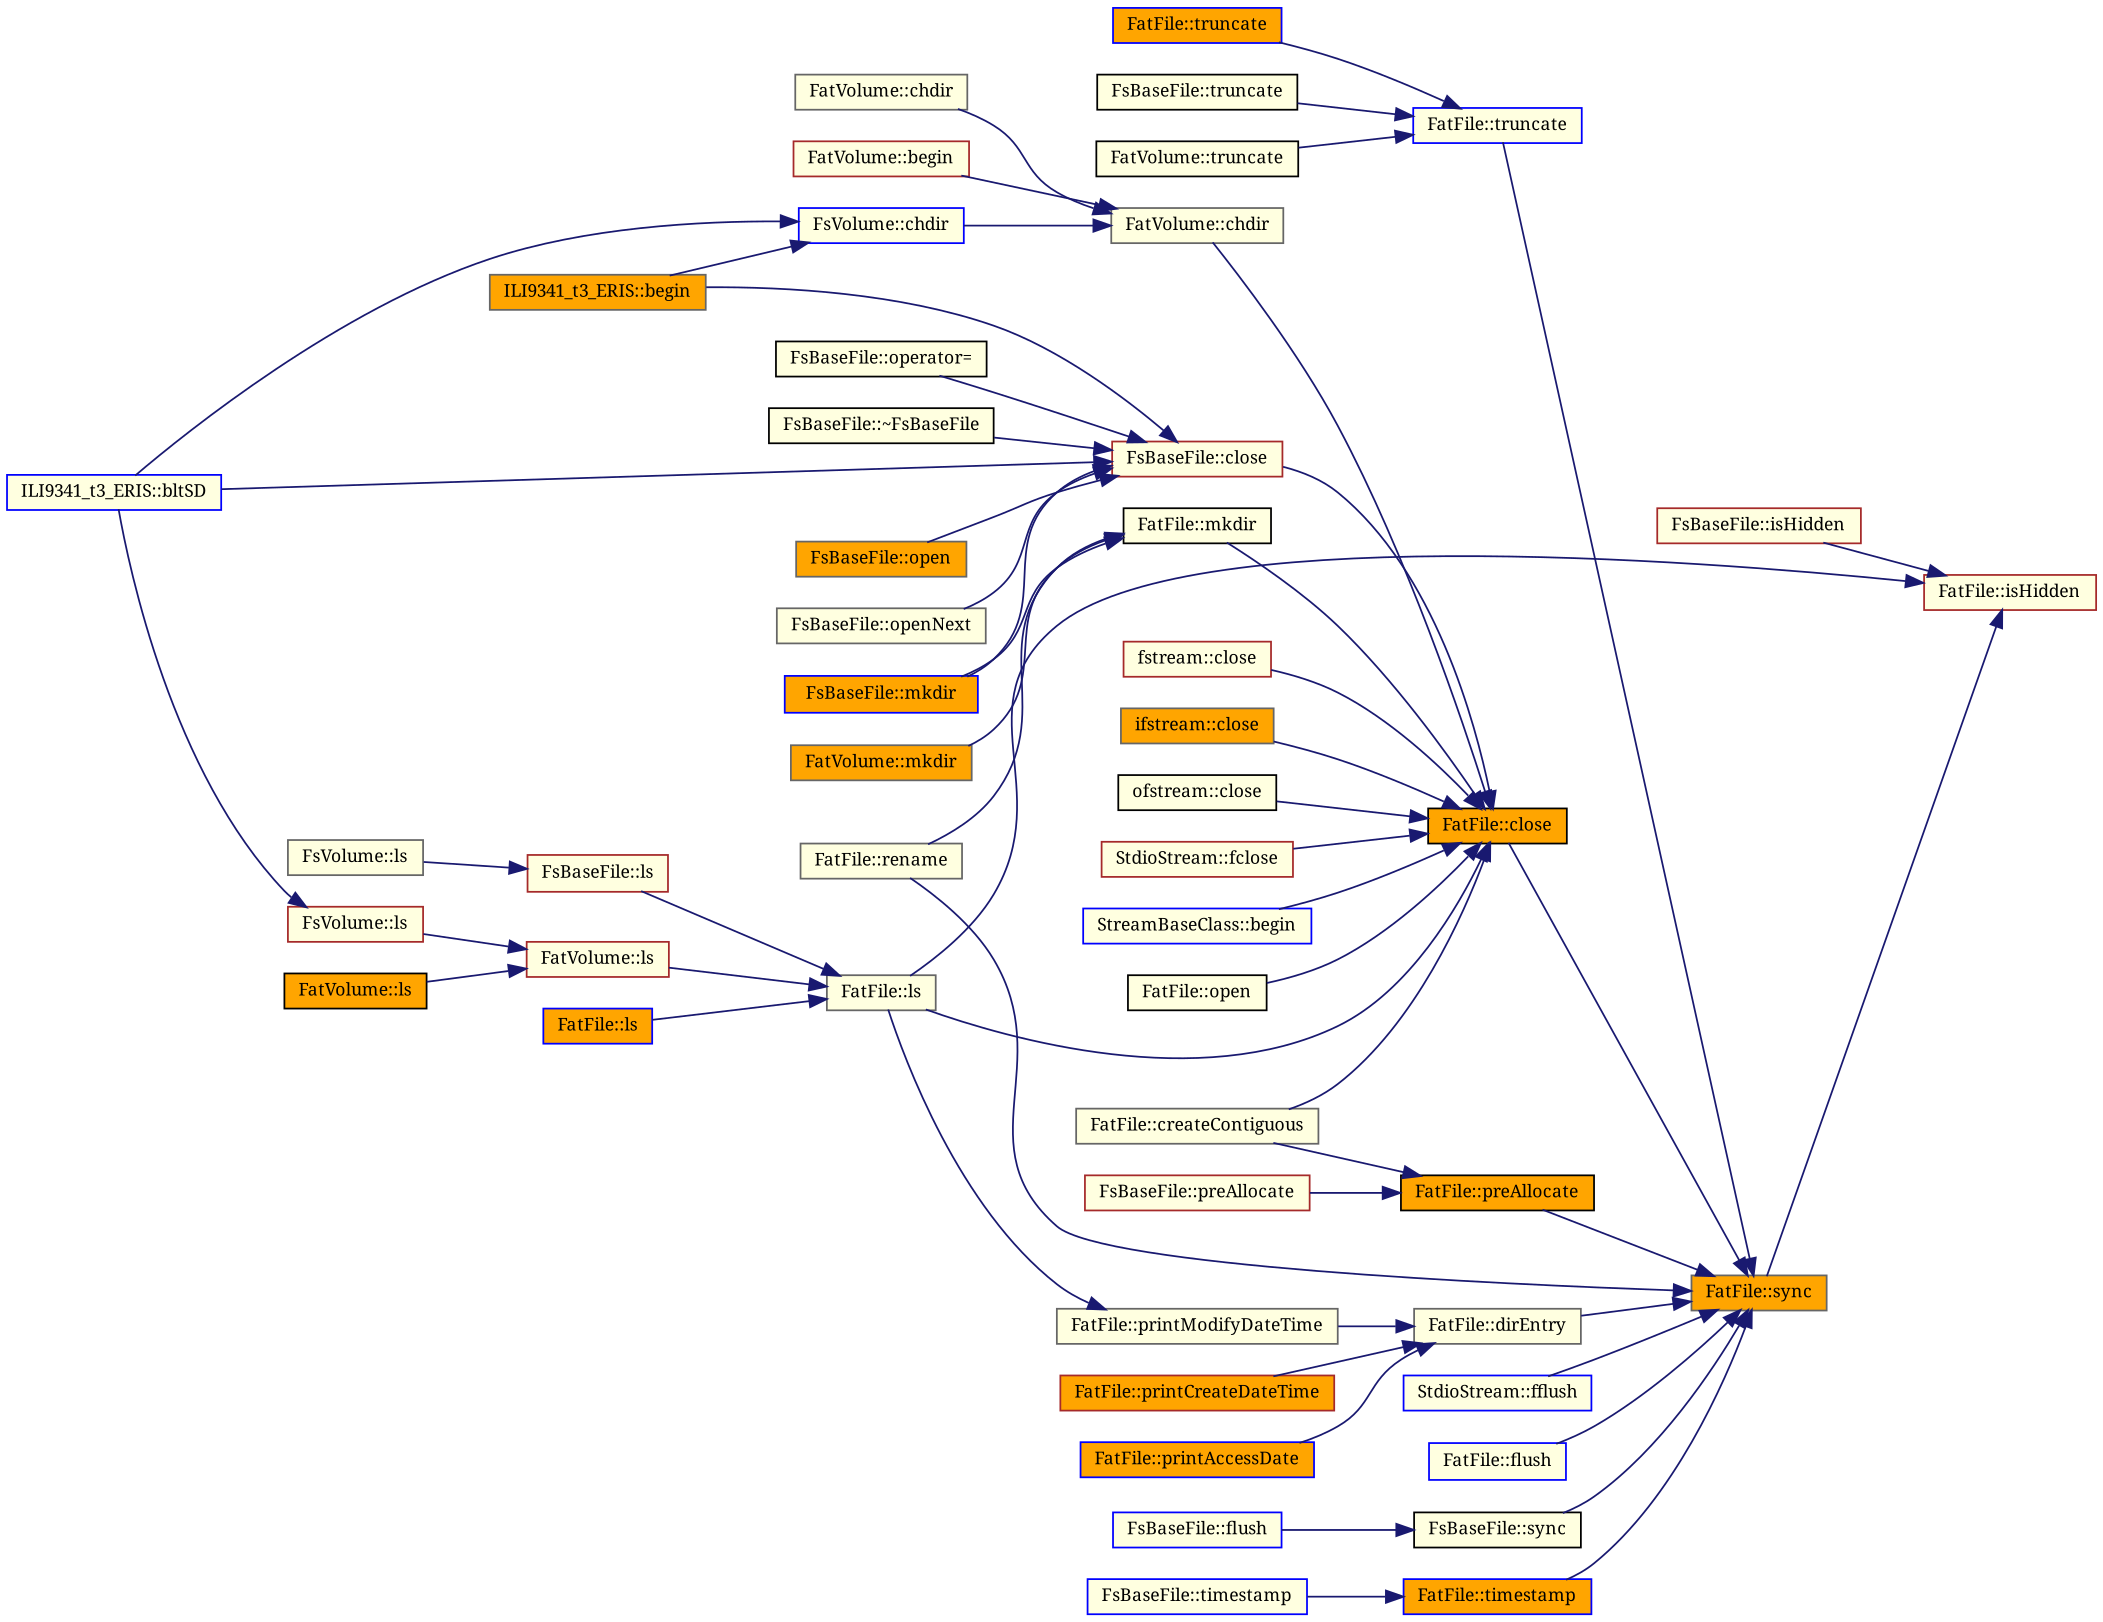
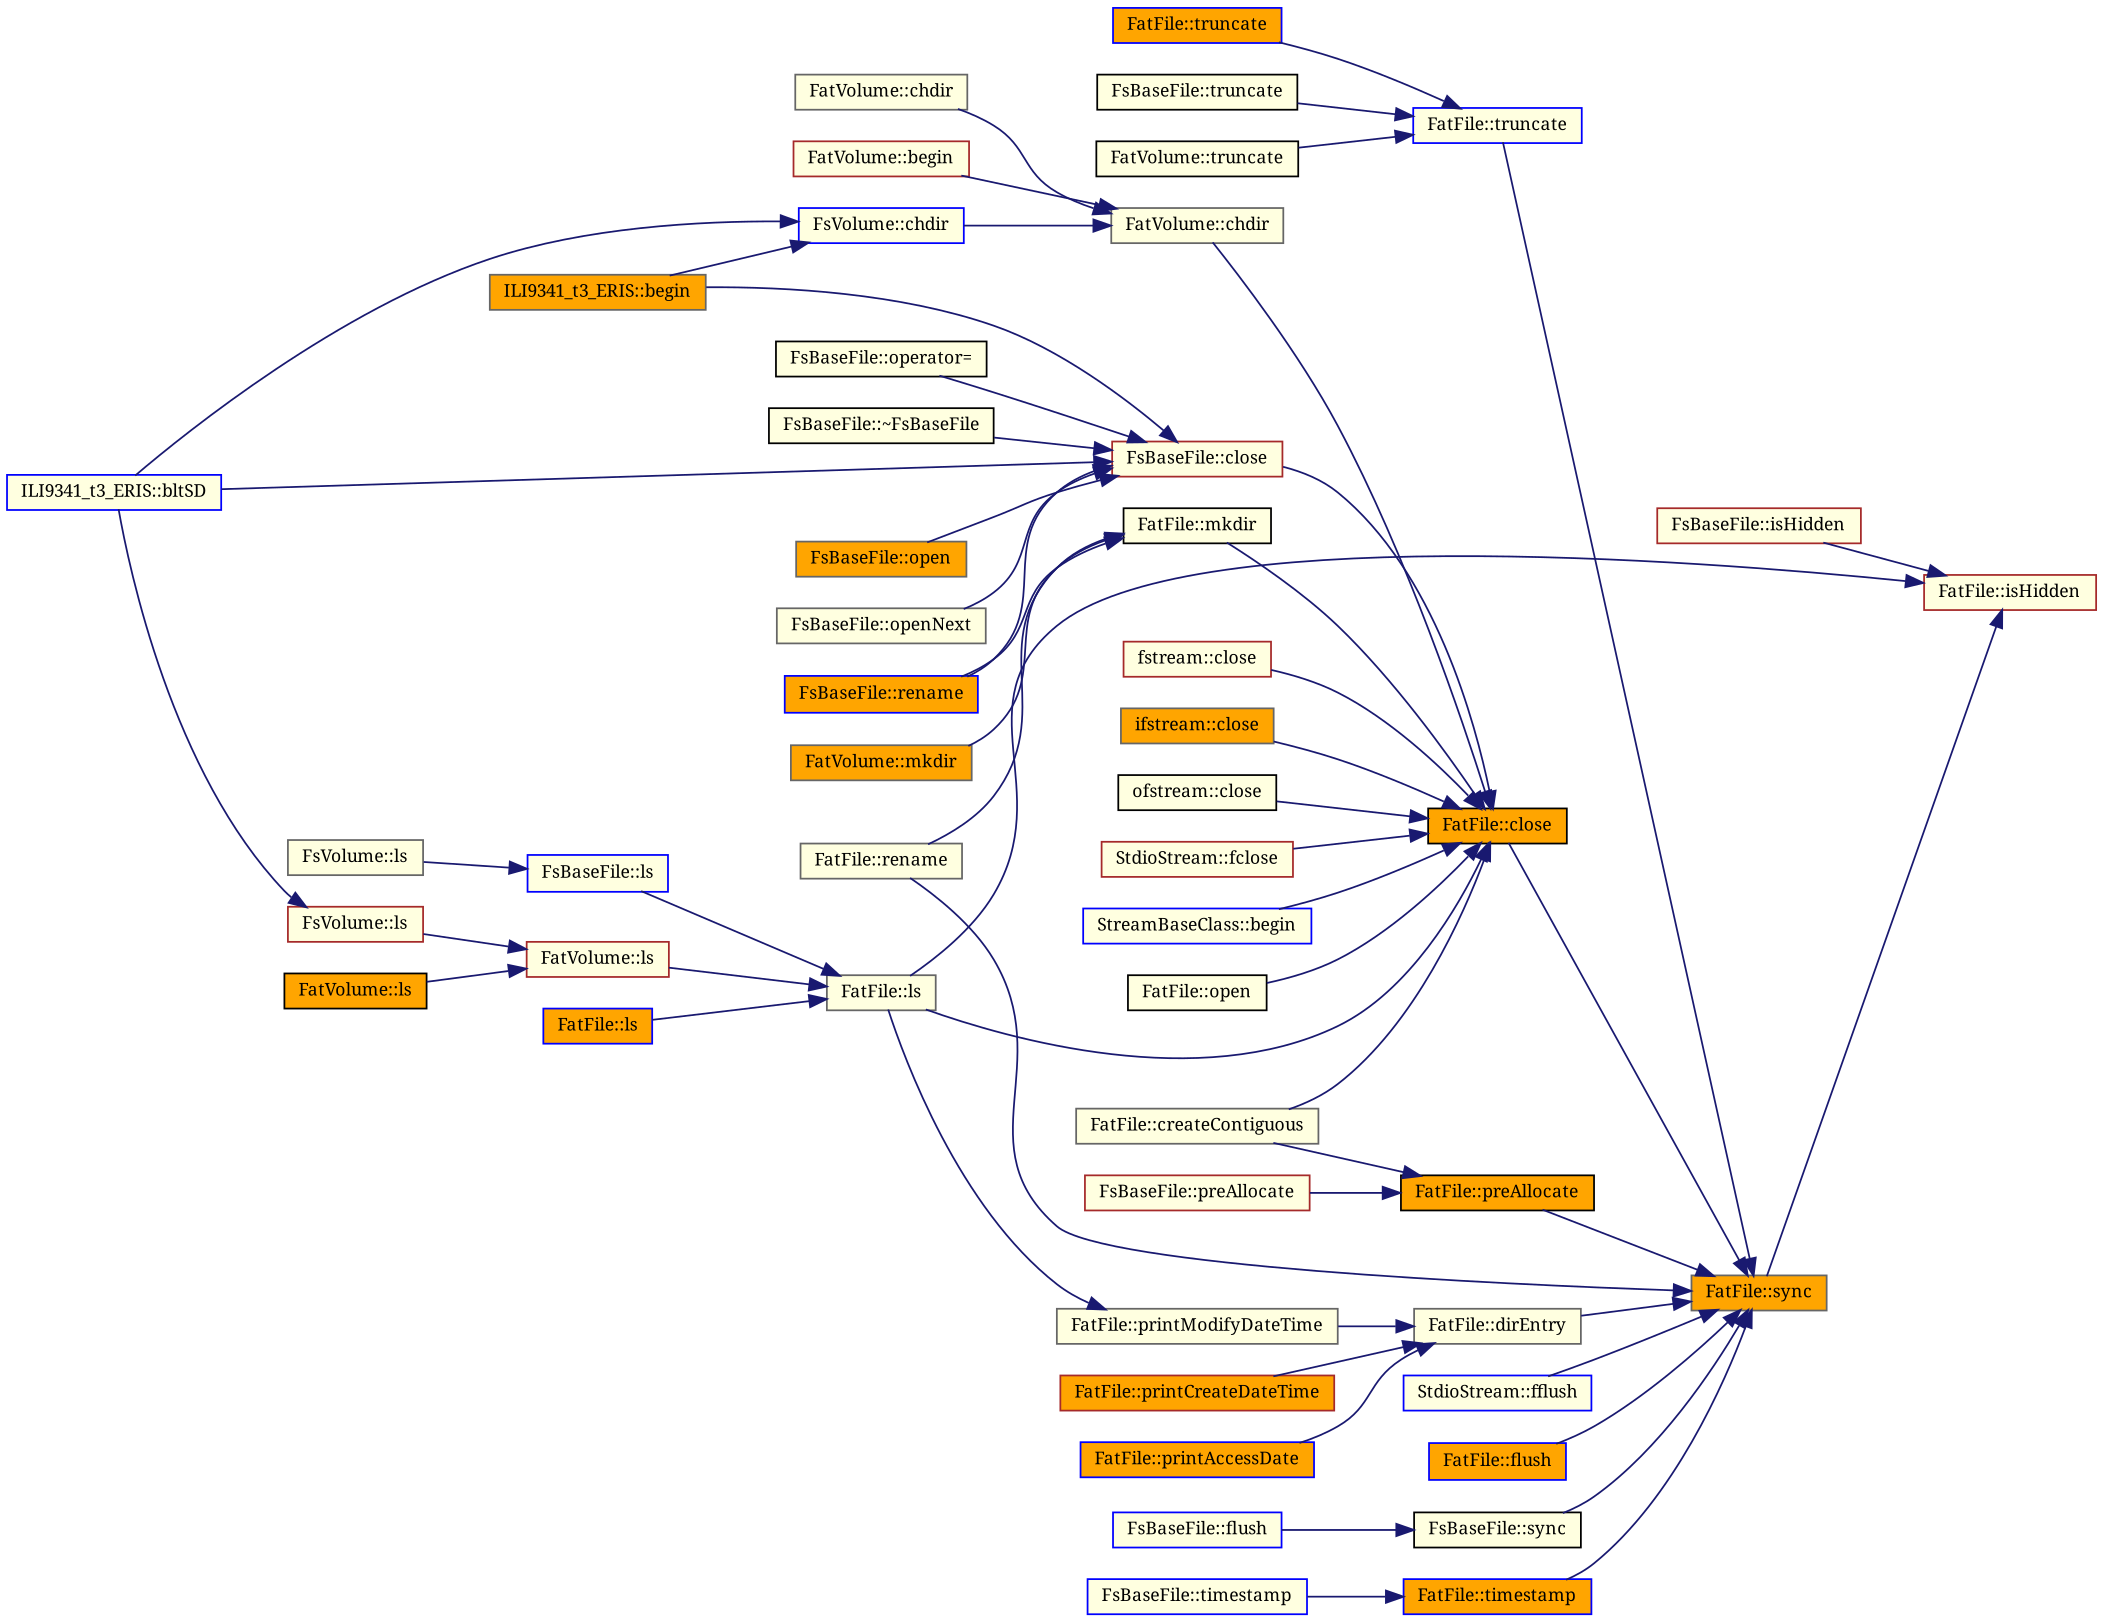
(881, 694) -> (881, 694)
(598, 873) -> (598, 873)
(1497, 1462) -> (1497, 1462)
